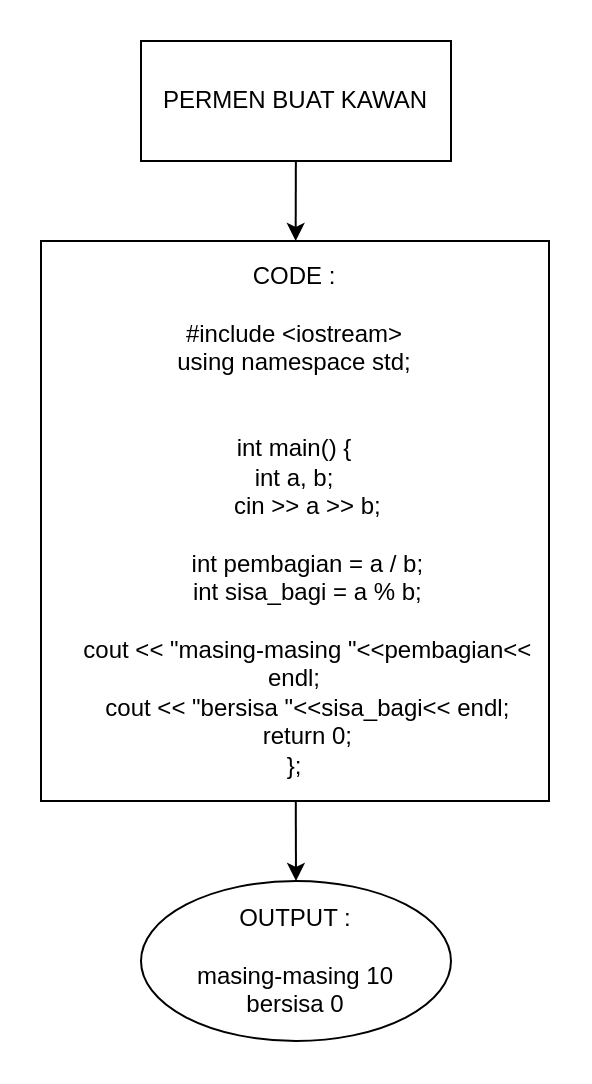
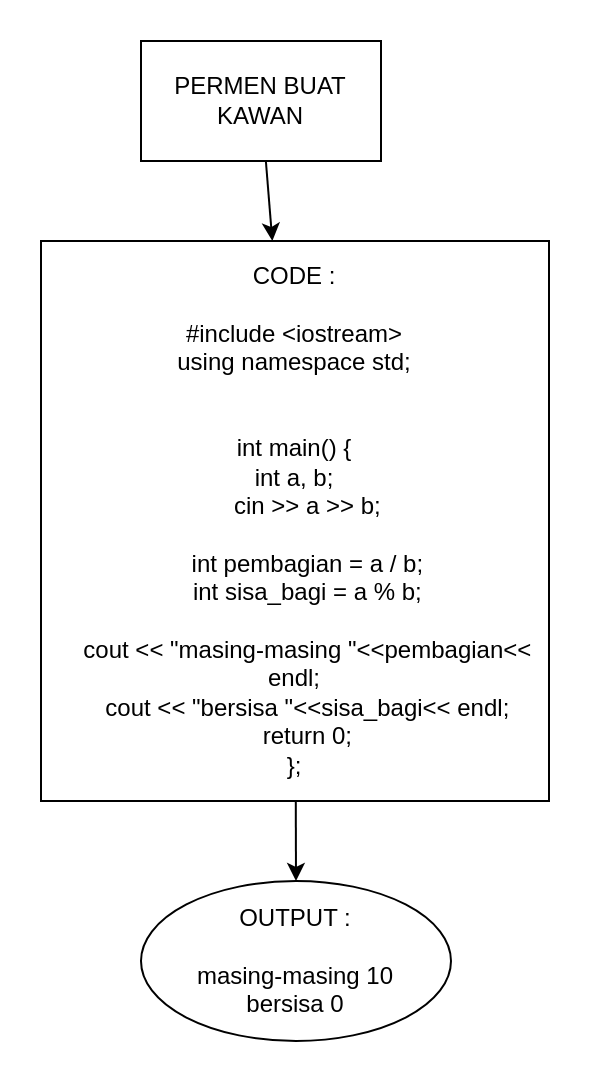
(296, 101) -> (261, 101)
